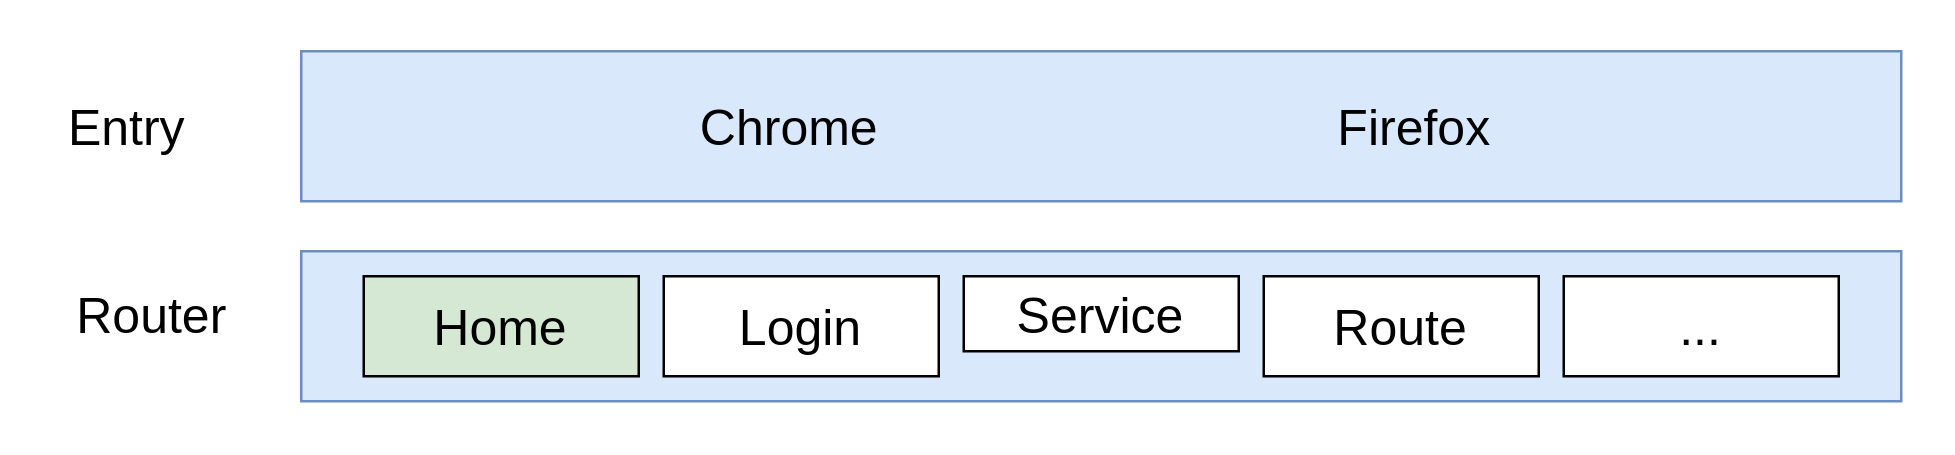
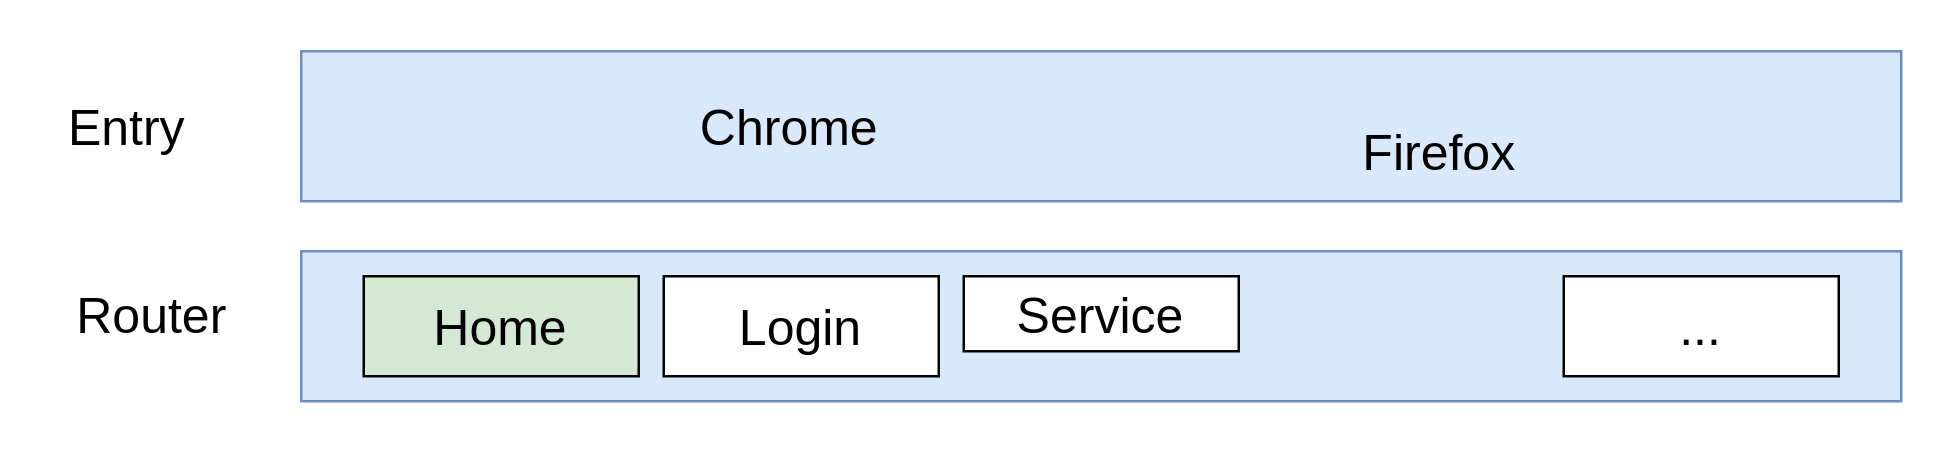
(1414, 126) -> (1439, 151)
(1401, 326) -> none
